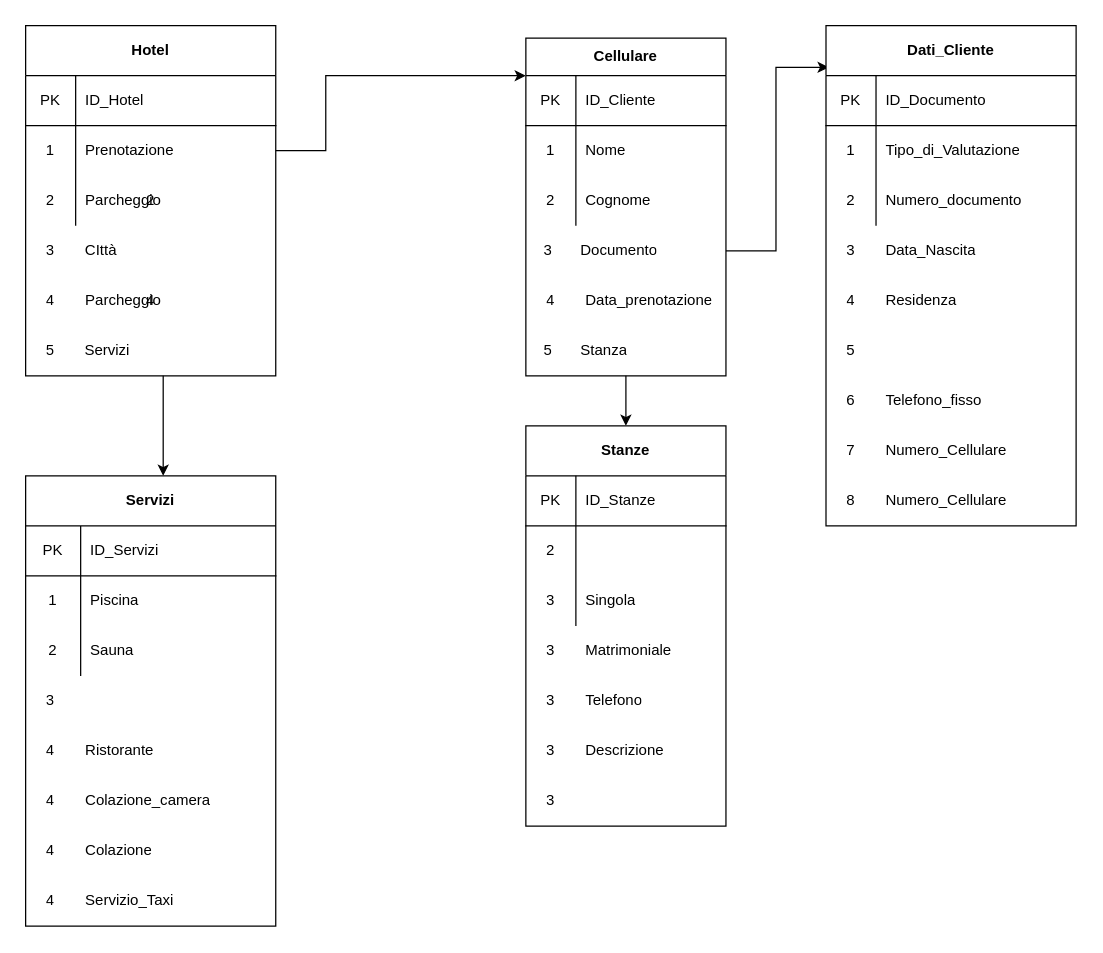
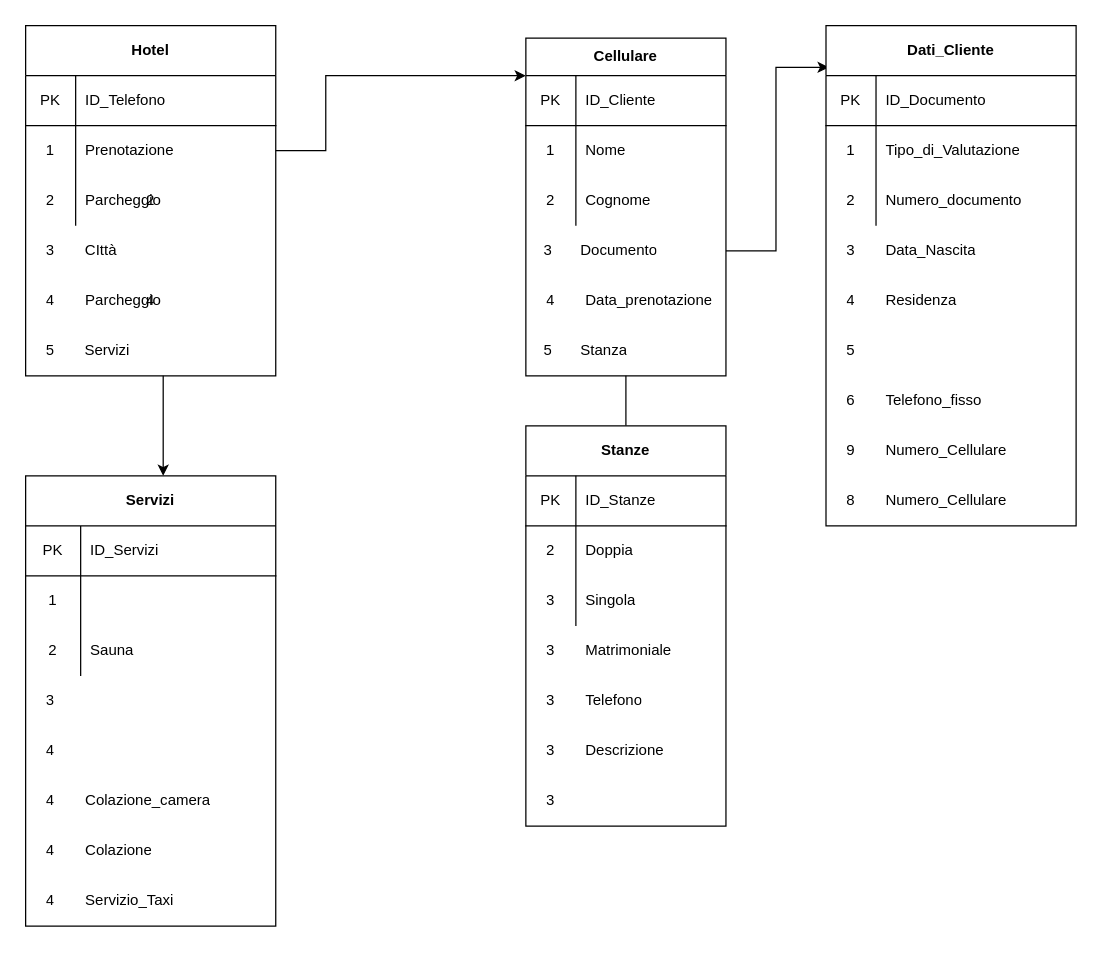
(117, 101) -> (130, 101)
(626, 415) -> (626, 418)
(851, 451) -> (851, 451)
none -> (651, 551)
(178, 601) -> none
(163, 751) -> none
